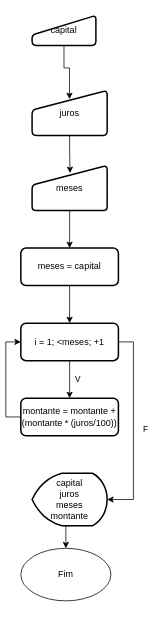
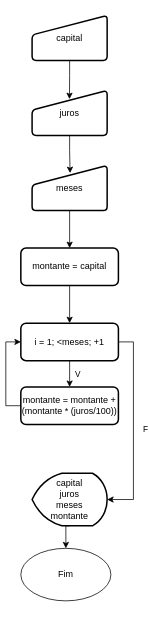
(64, 30) -> (69, 38)
(69, 267) -> (69, 267)
(69, 417) -> (69, 405)
